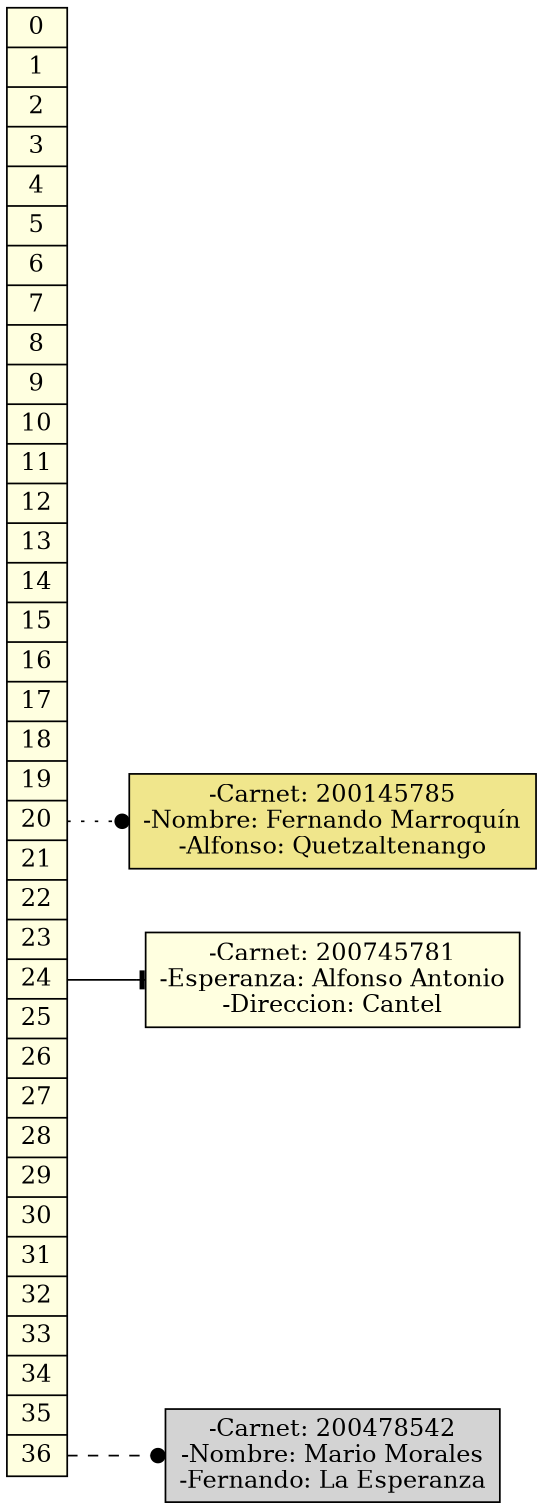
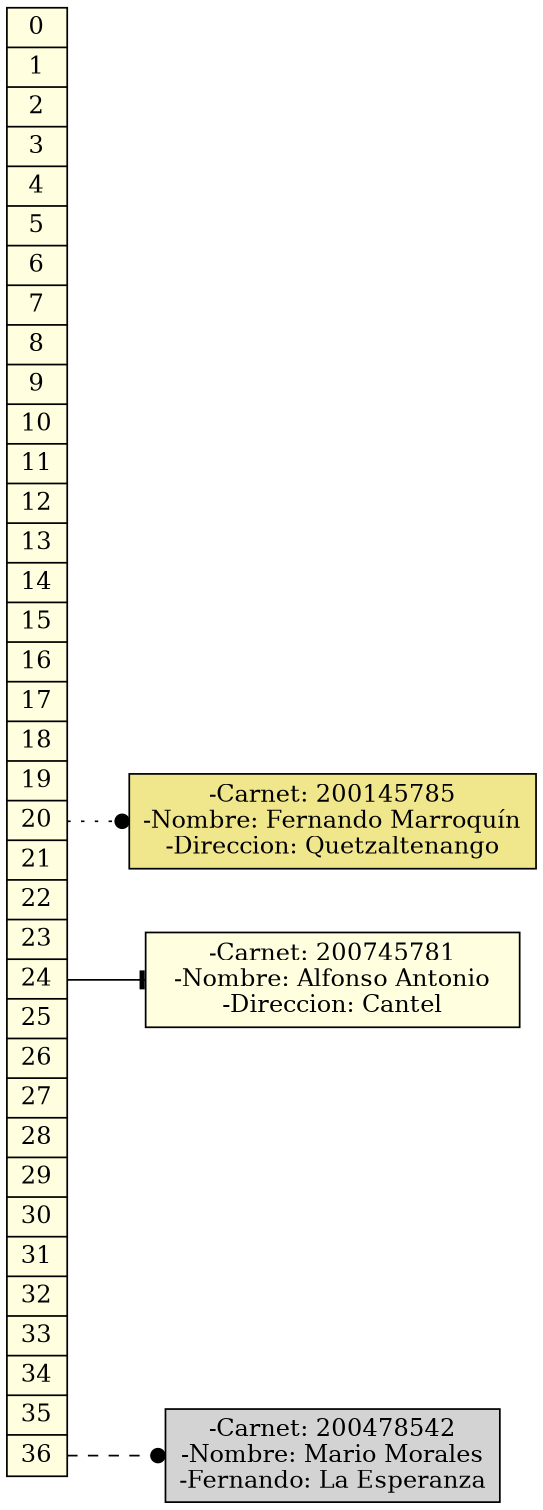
(333, 846) -> (333, 846)
(333, 979) -> (333, 979)
